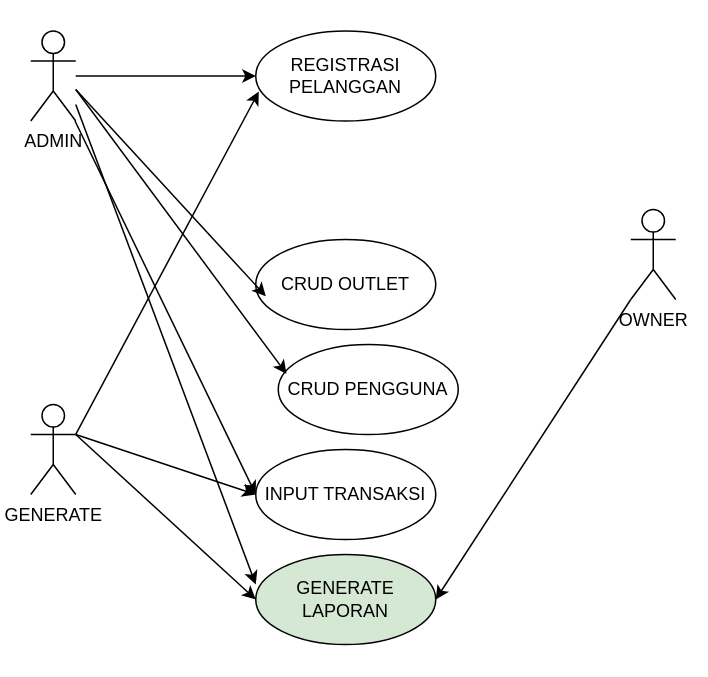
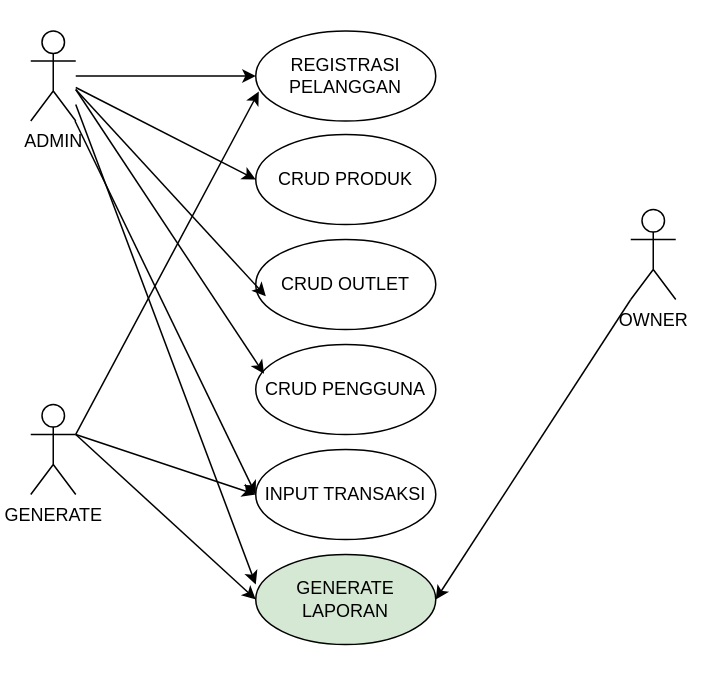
none -> (161, 131)
none -> (346, 179)
(368, 389) -> (346, 389)
